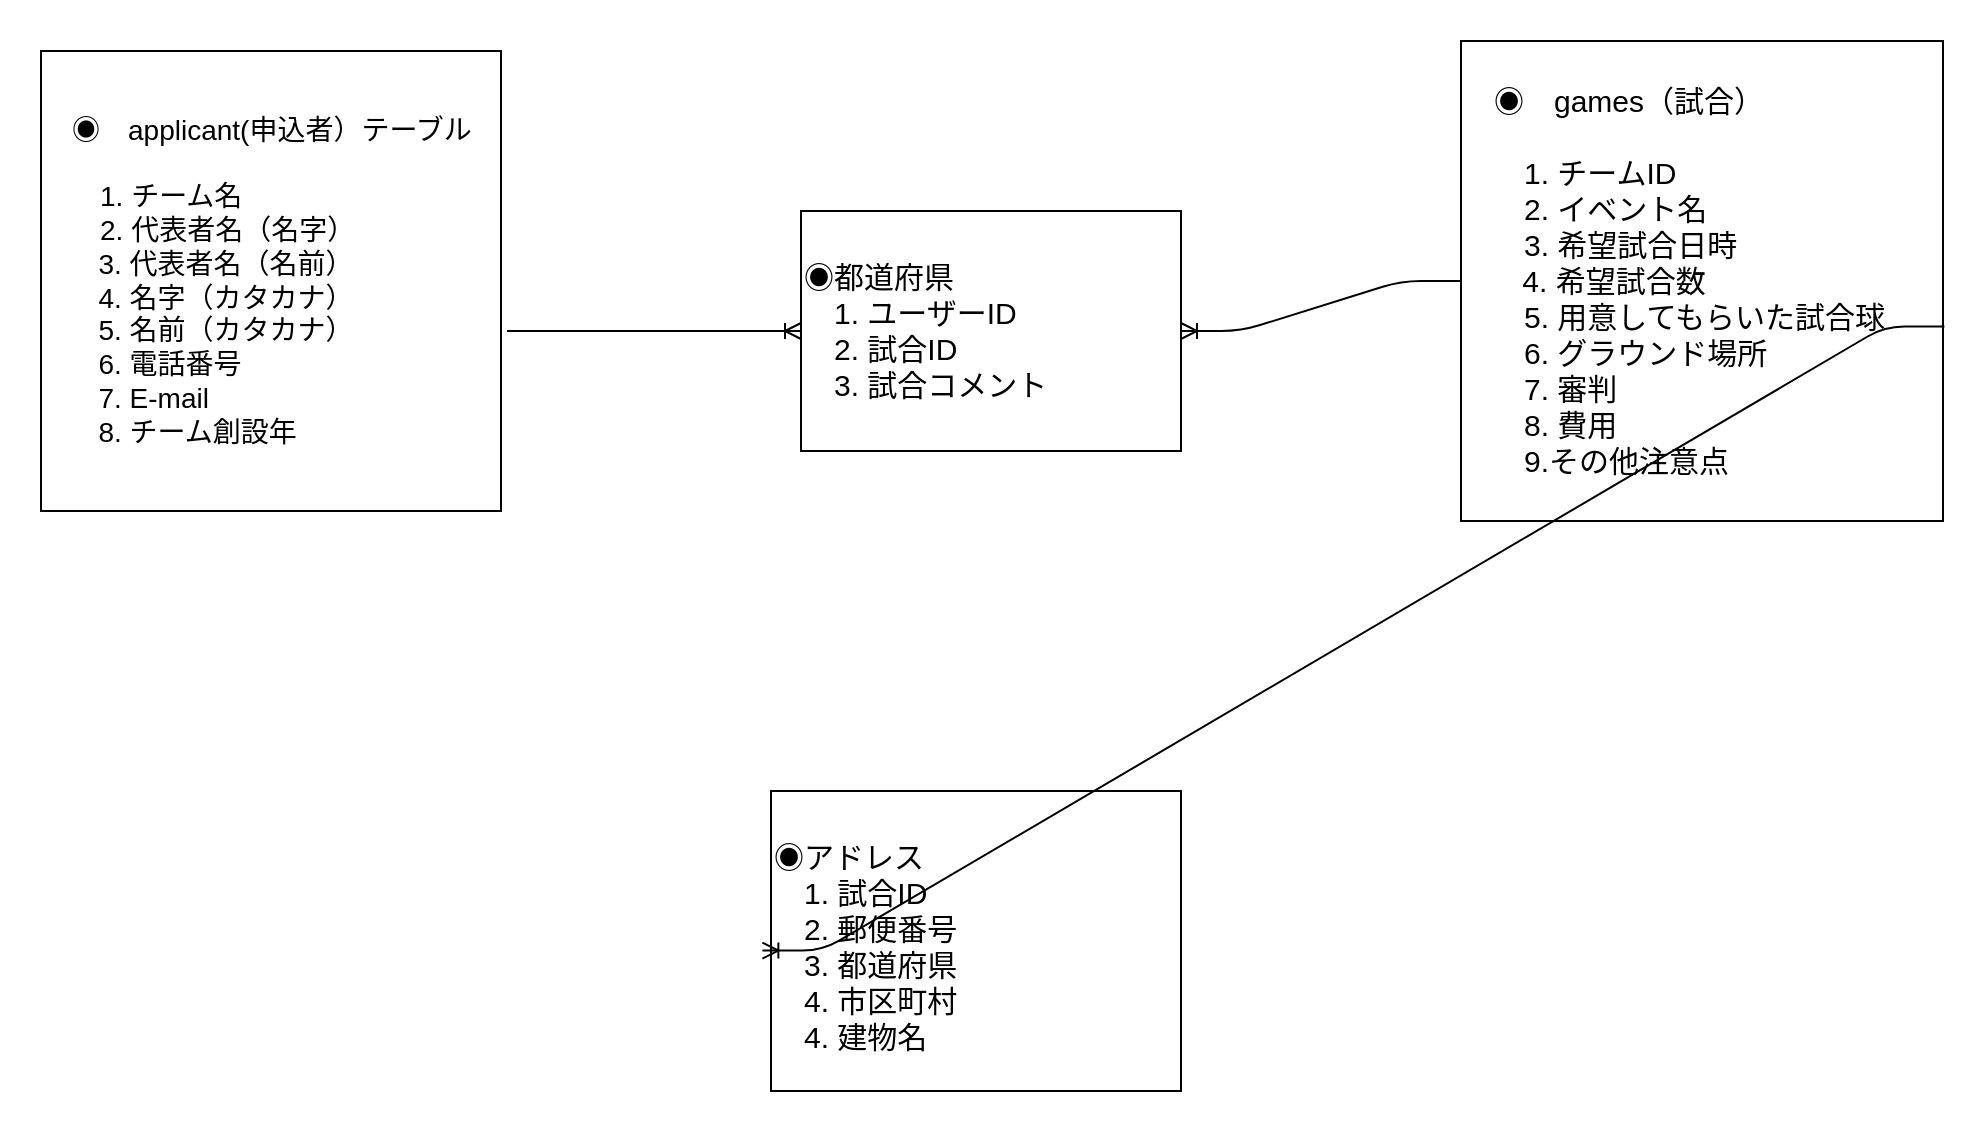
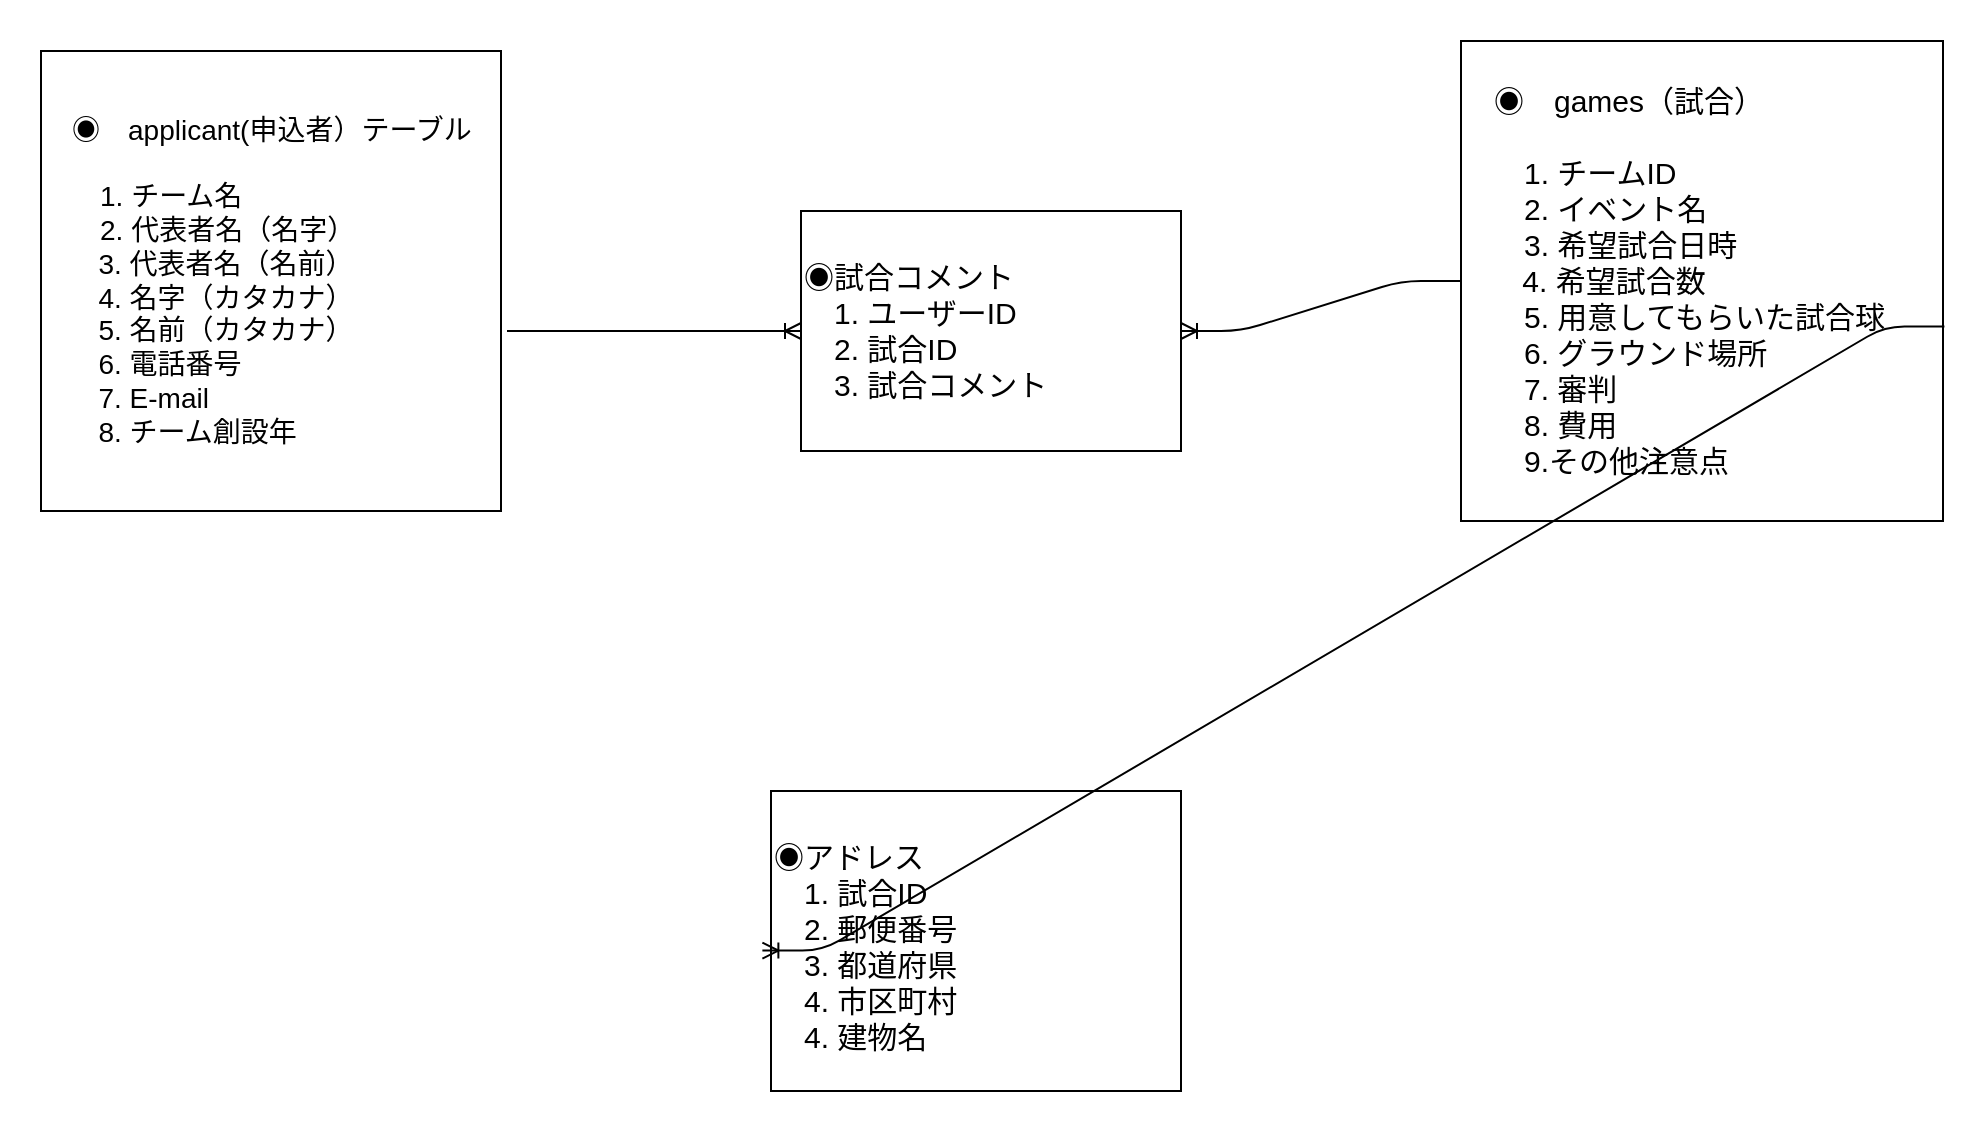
(912, 297) -> (912, 297)
